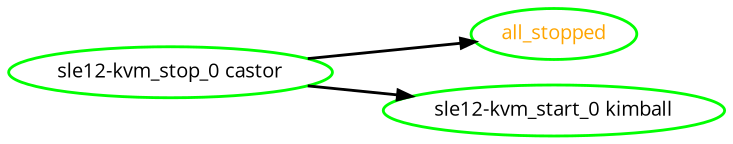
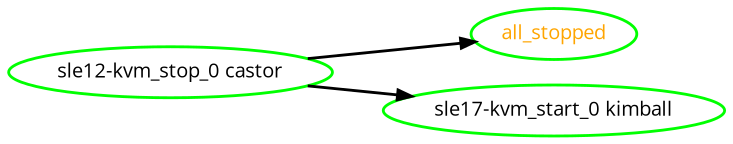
(554, 110) -> (554, 110)
